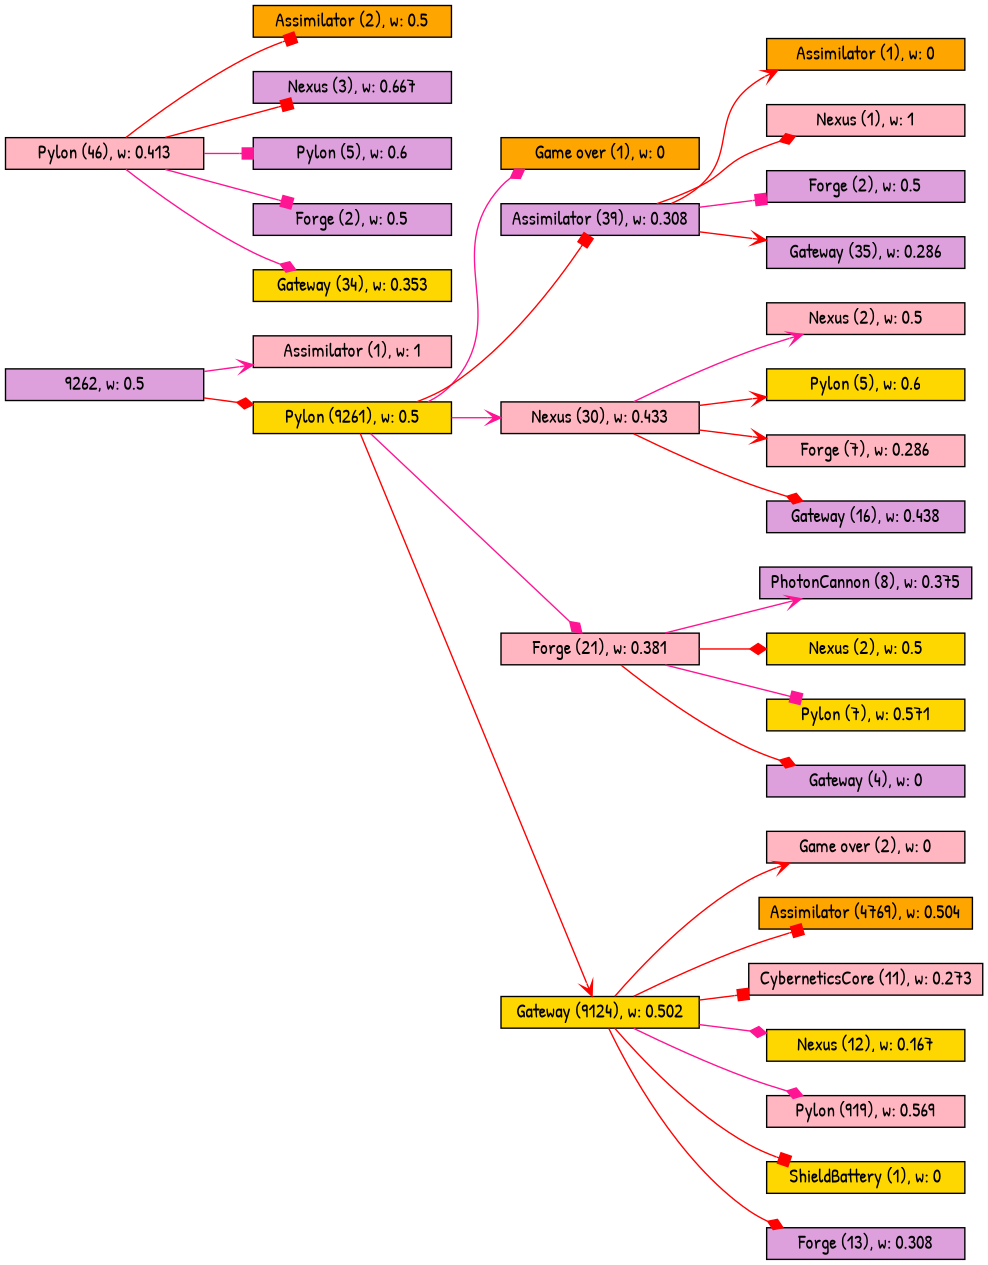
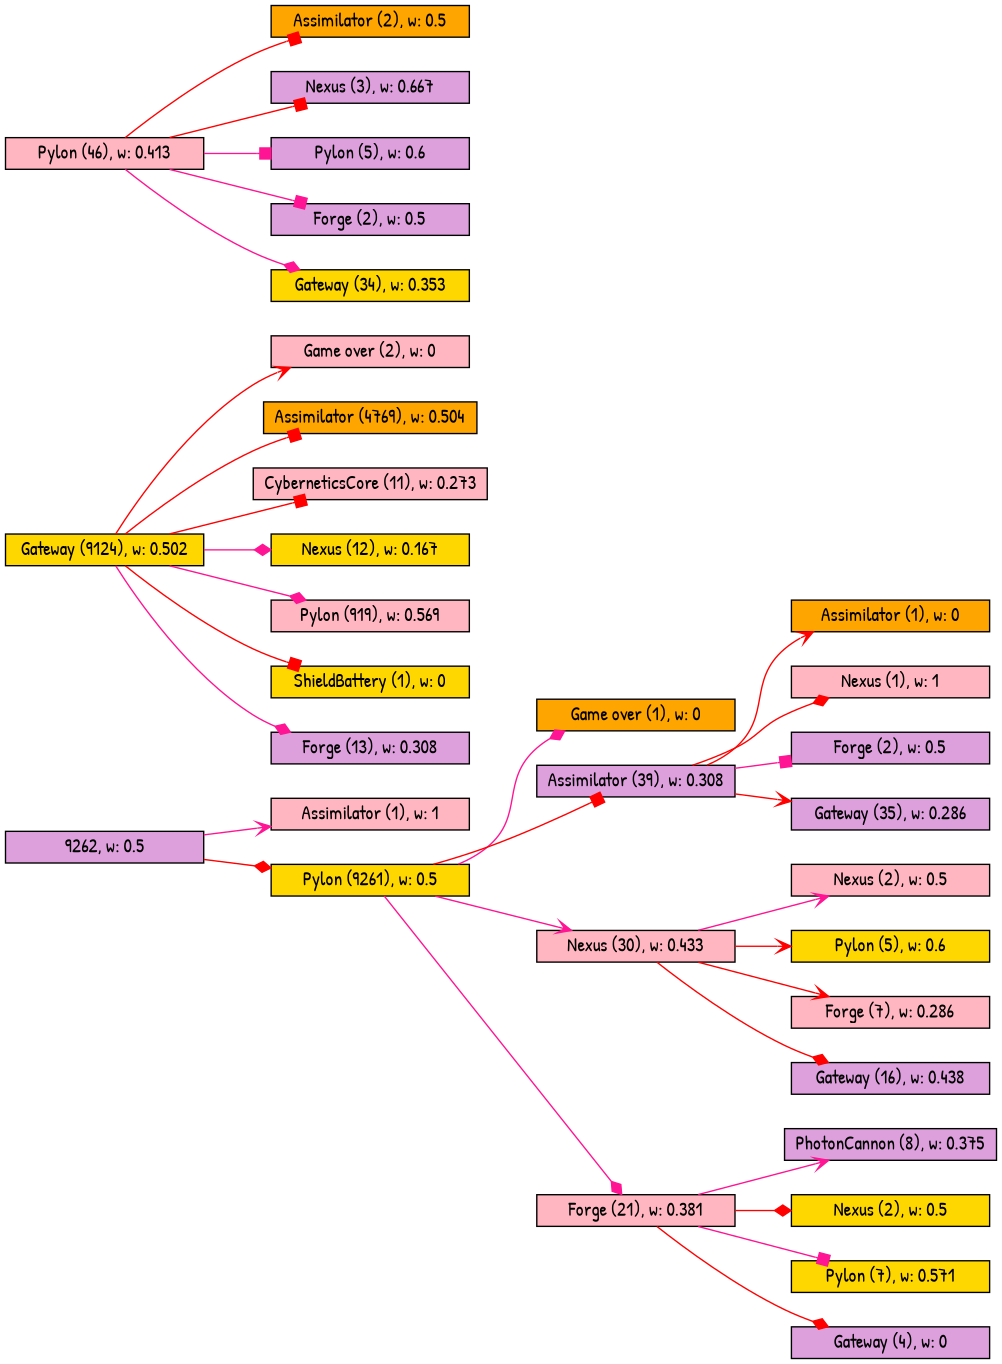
(473, 708) -> none
(675, 1137) -> (185, 657)
